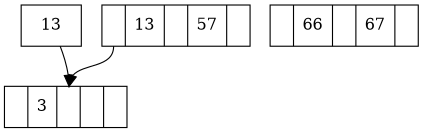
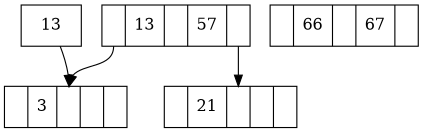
none -> (231, 107)
